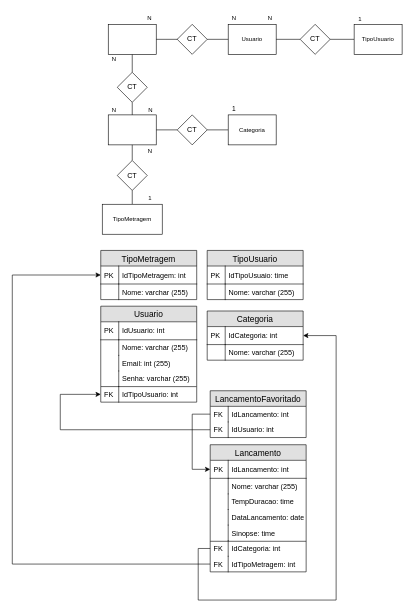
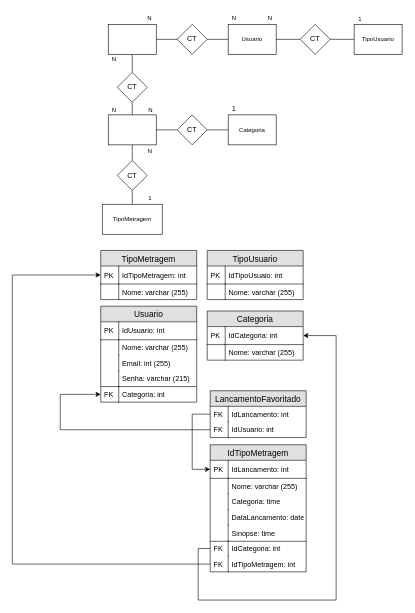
(260, 275) -> (258, 275)
(160, 379) -> (160, 379)
(154, 395) -> (147, 395)
(258, 453) -> (258, 453)
(263, 502) -> (258, 502)
